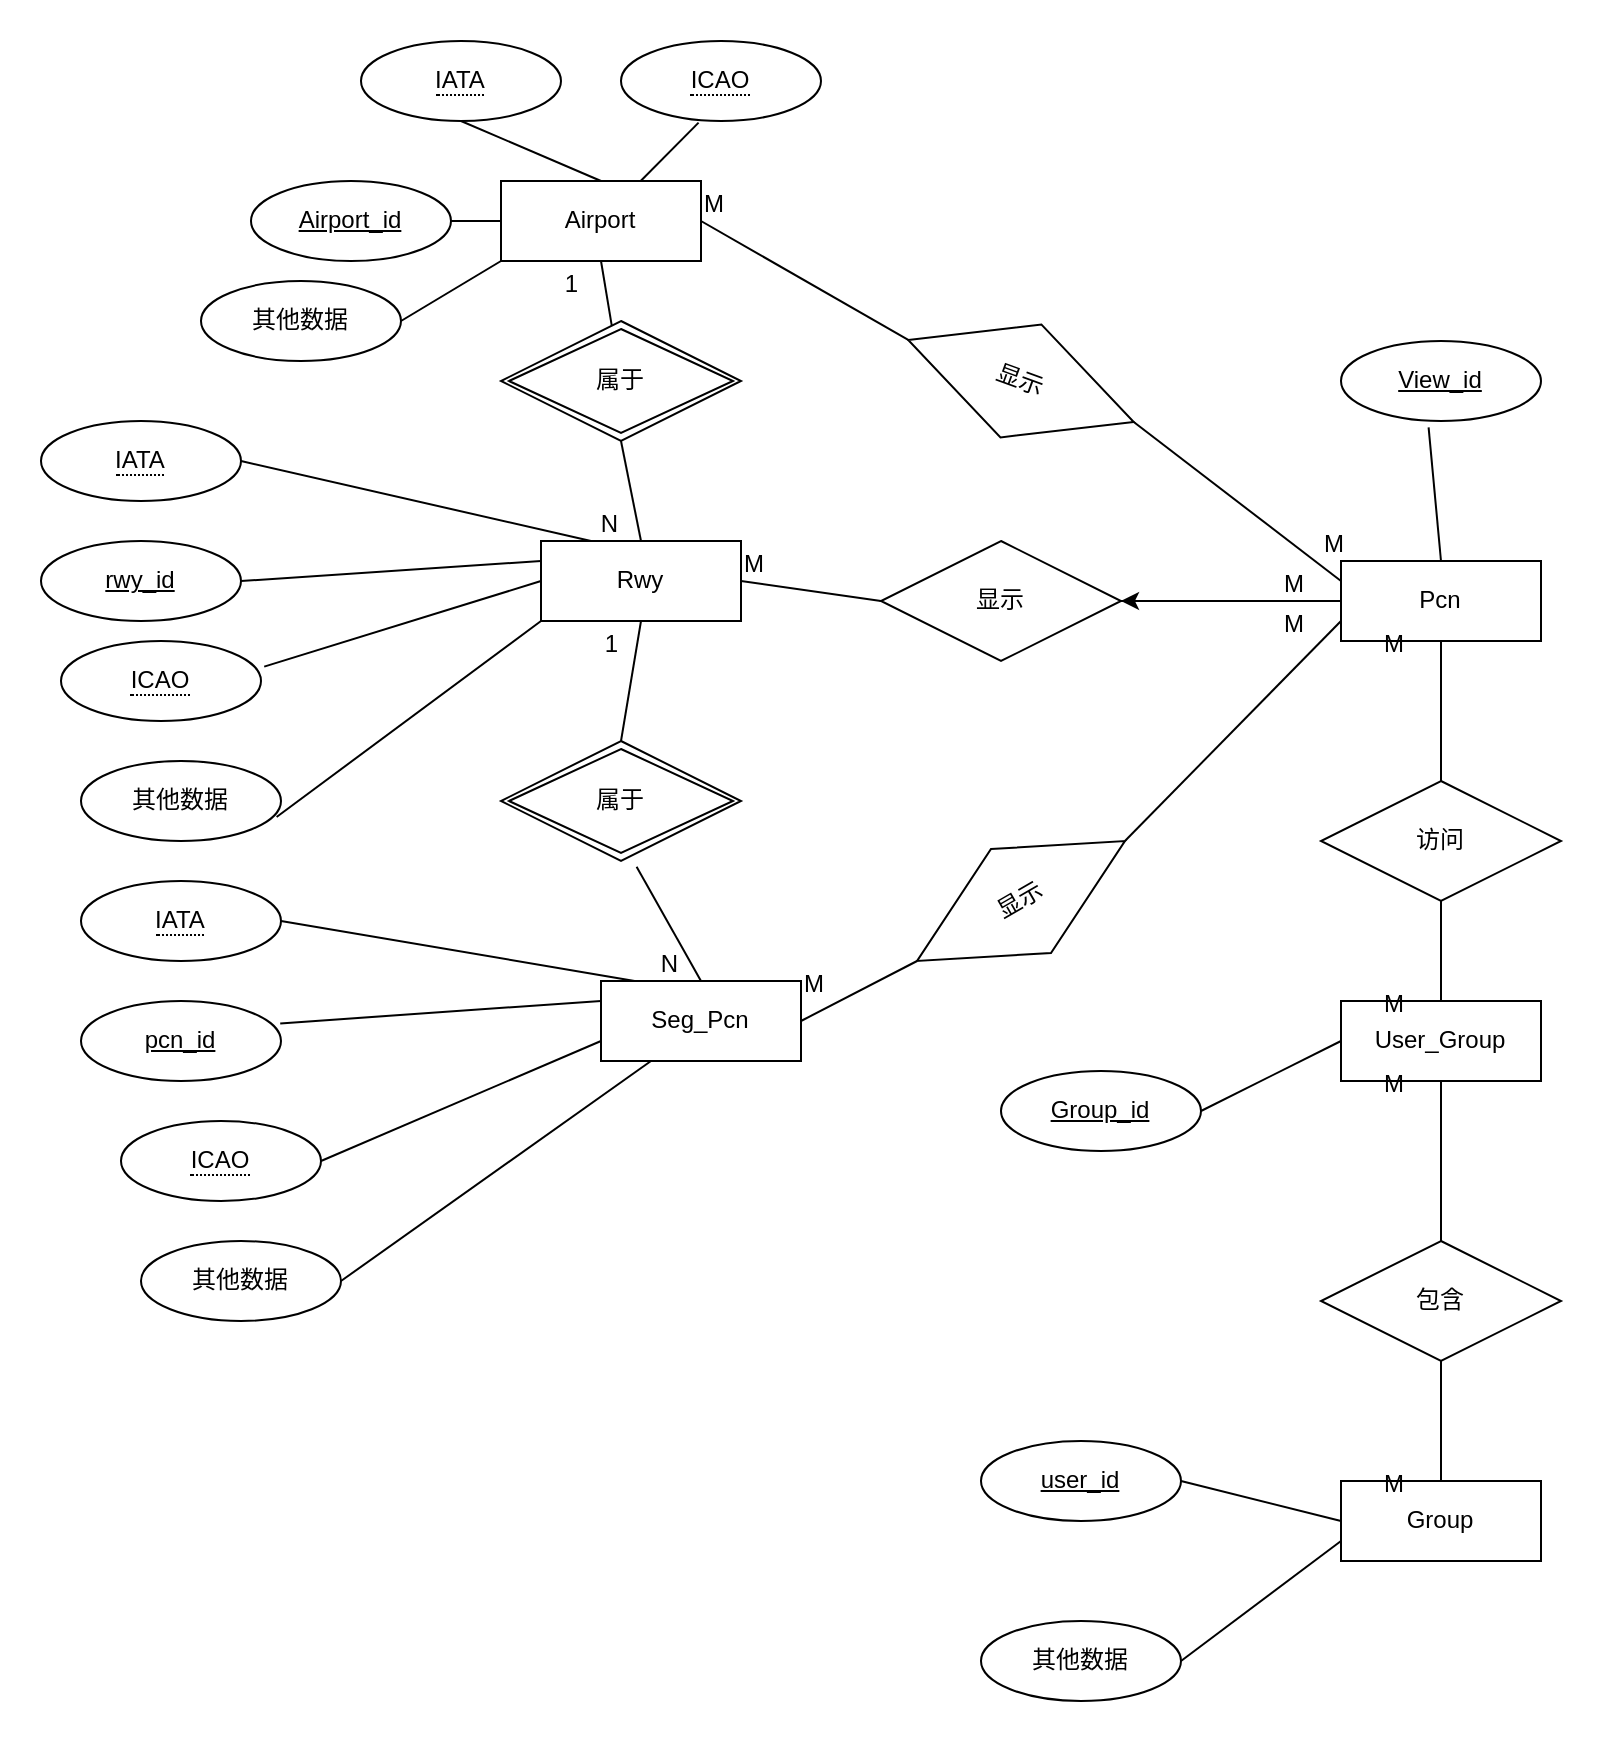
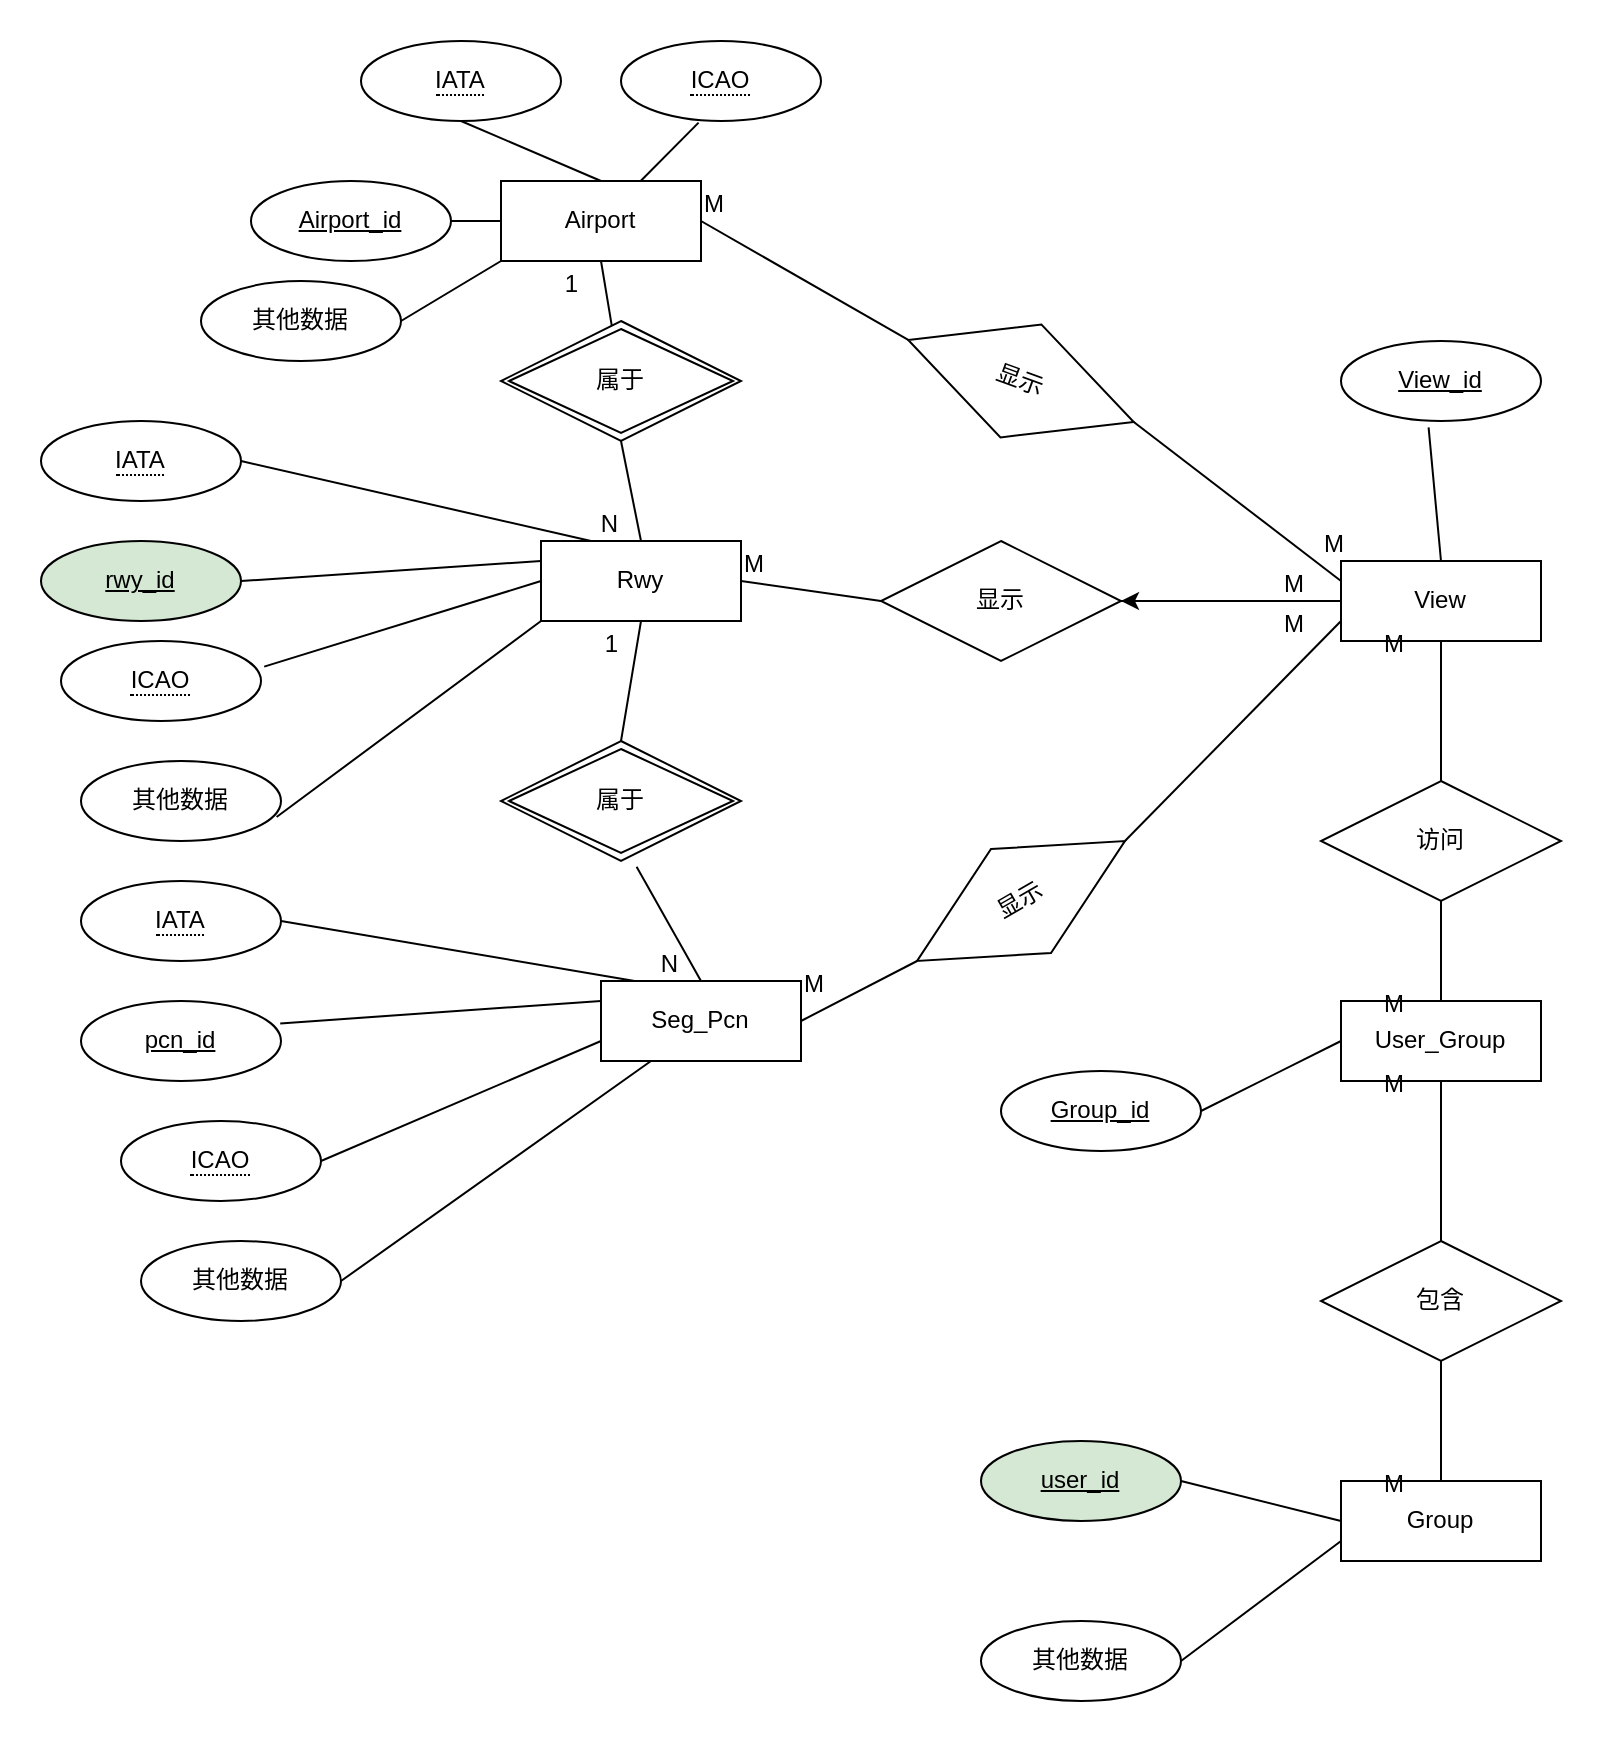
(141, 581) -> (141, 581)
(1441, 601) -> (1441, 601)
(1081, 1481) -> (1081, 1481)
